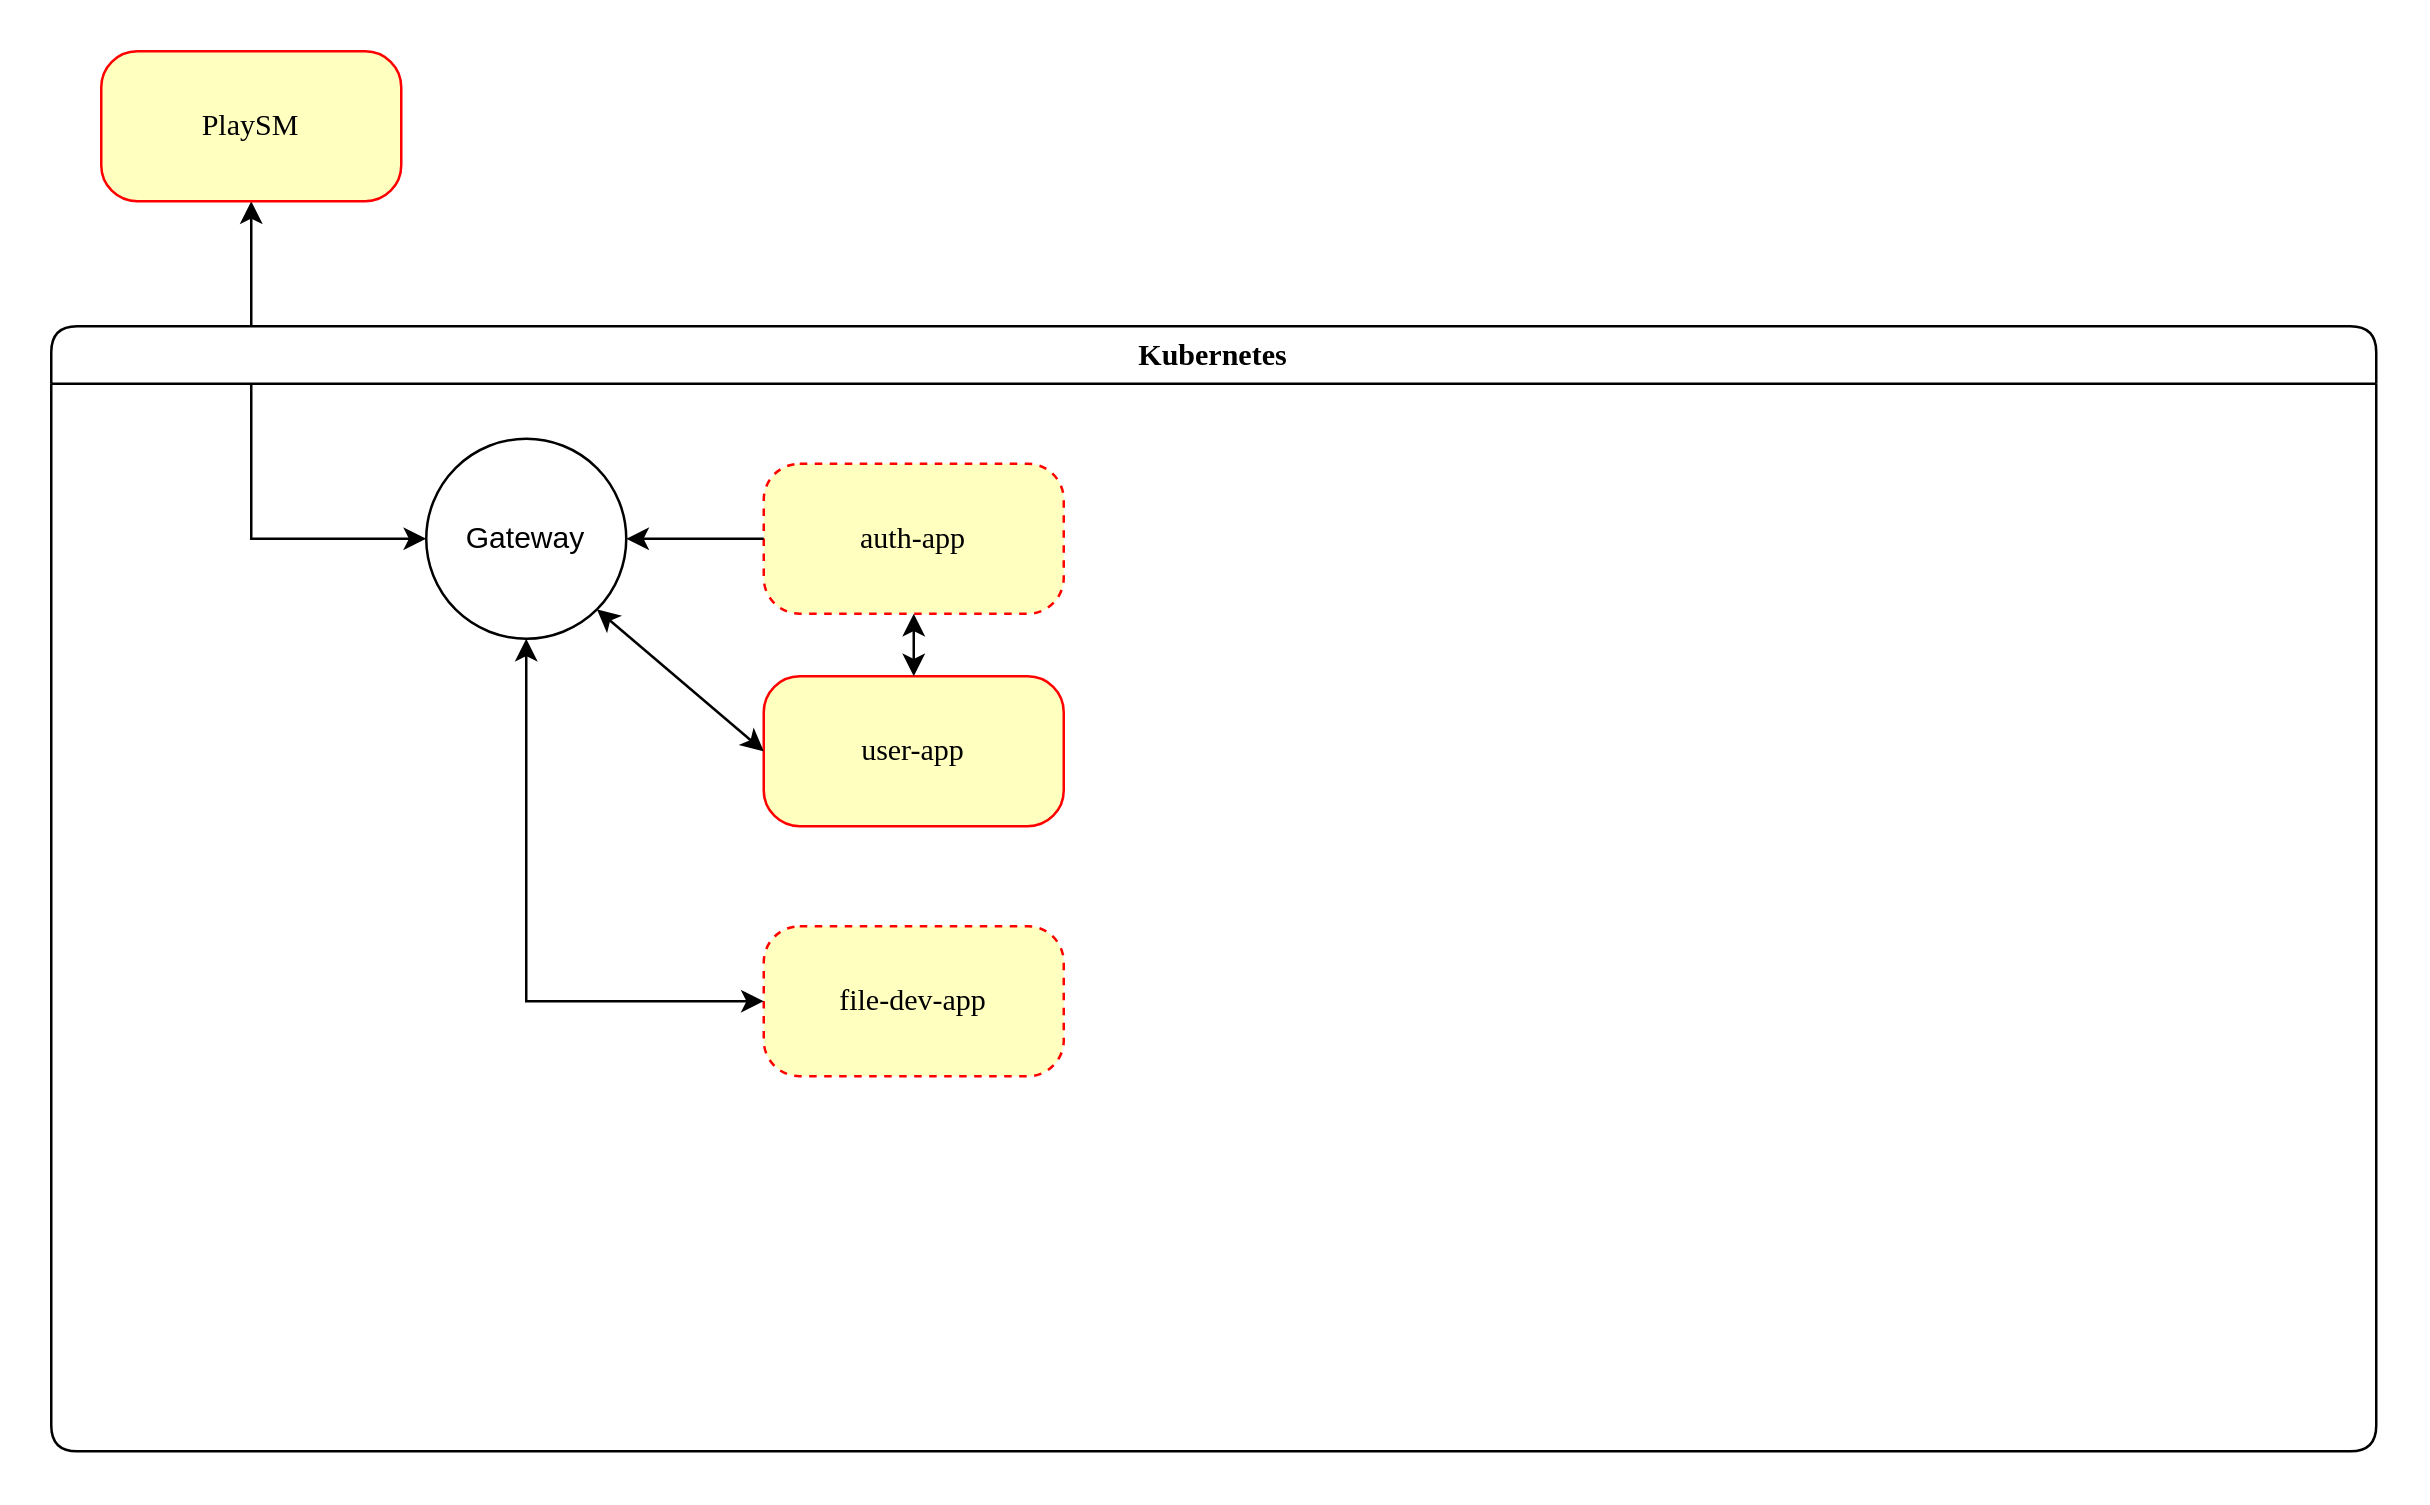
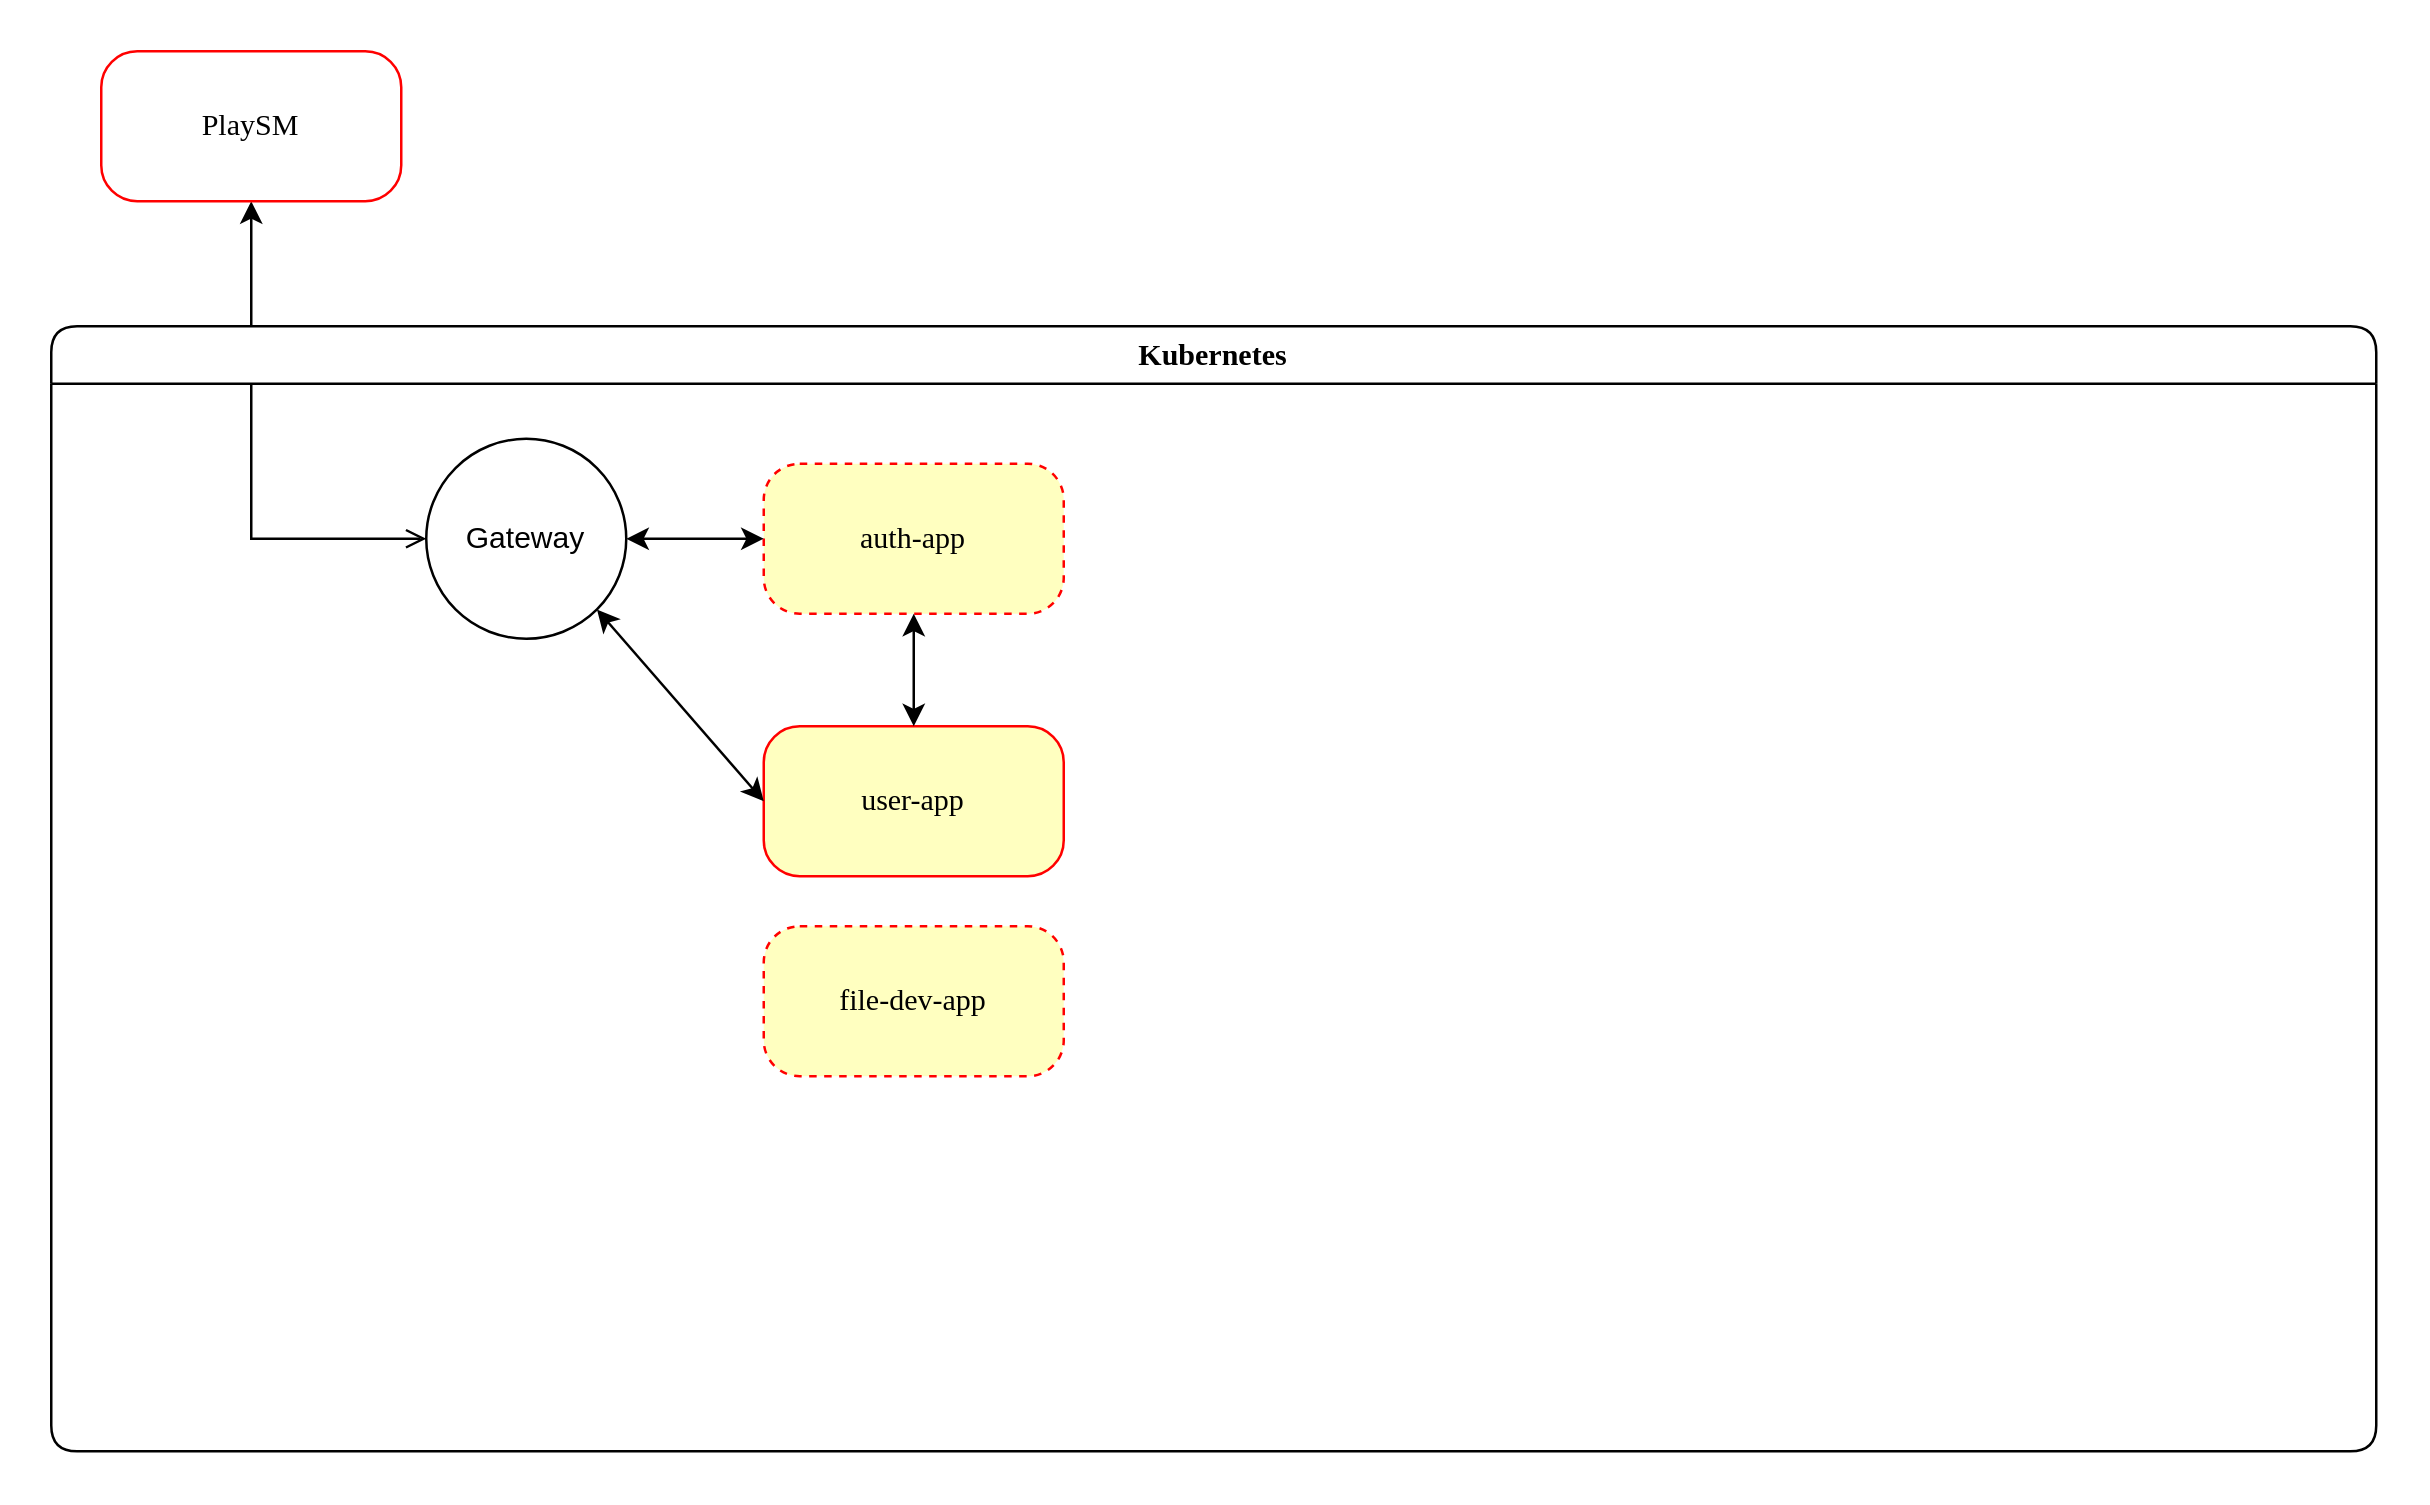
(251, 126) -> (251, 126)
(408, 539) -> (412, 539)
(753, 539) -> (745, 539)
(914, 751) -> (914, 801)
(526, 938) -> none
